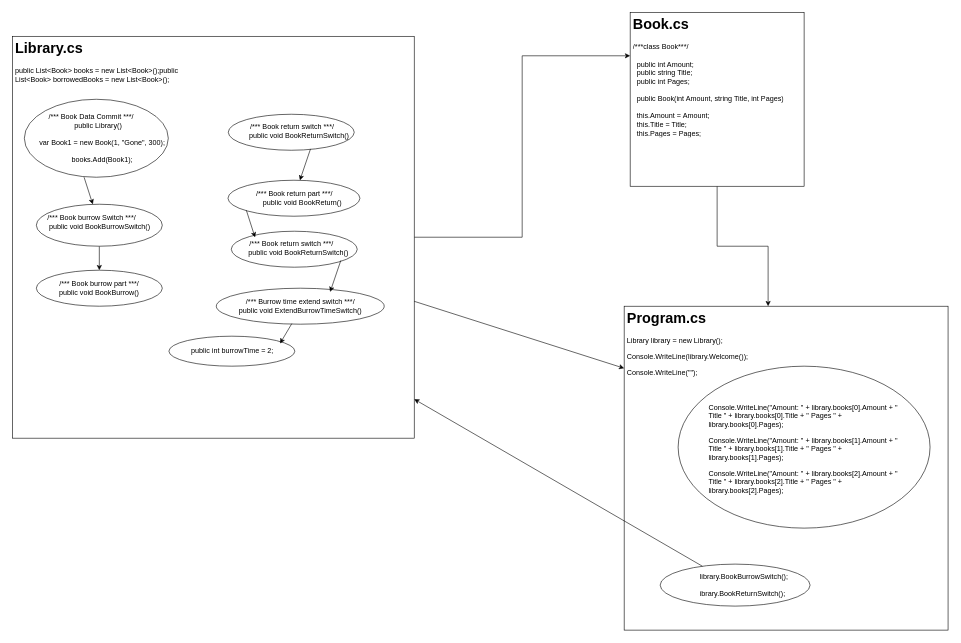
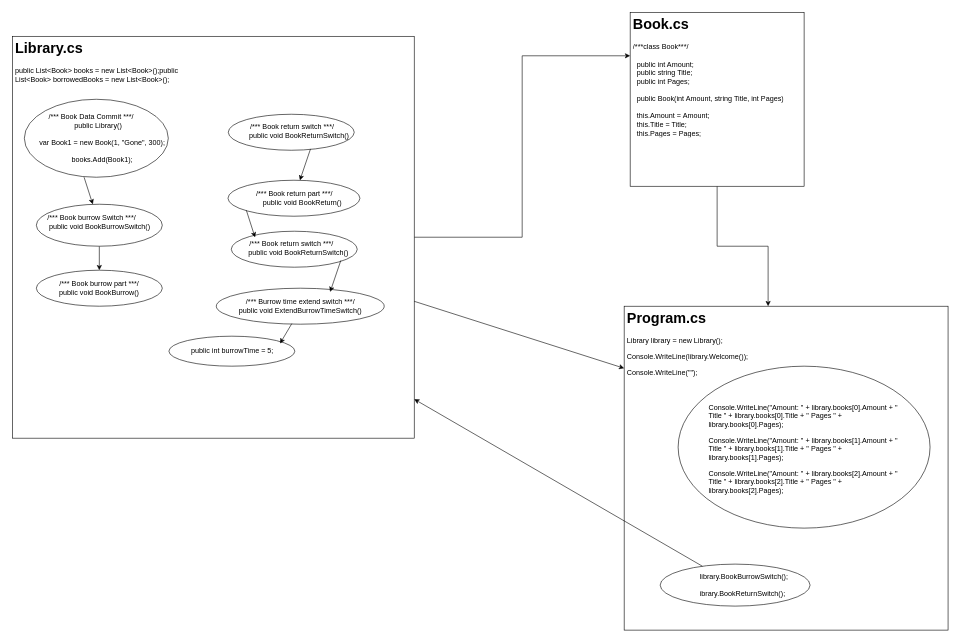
(233, 351) -> (233, 351)
